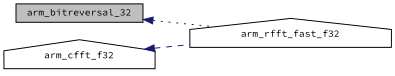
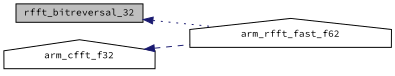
(79, 13) -> (79, 13)
(291, 34) -> (291, 34)
